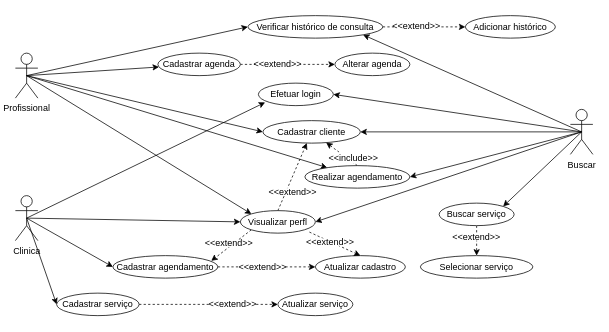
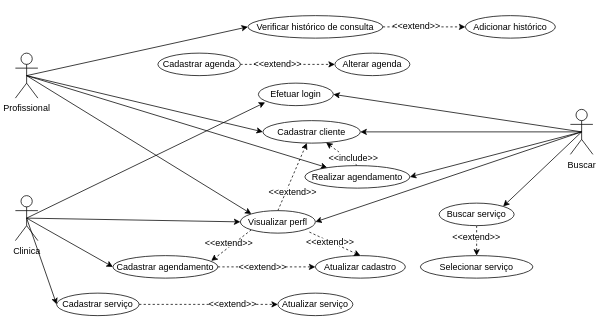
(94, 71) -> none
(472, 83) -> none
